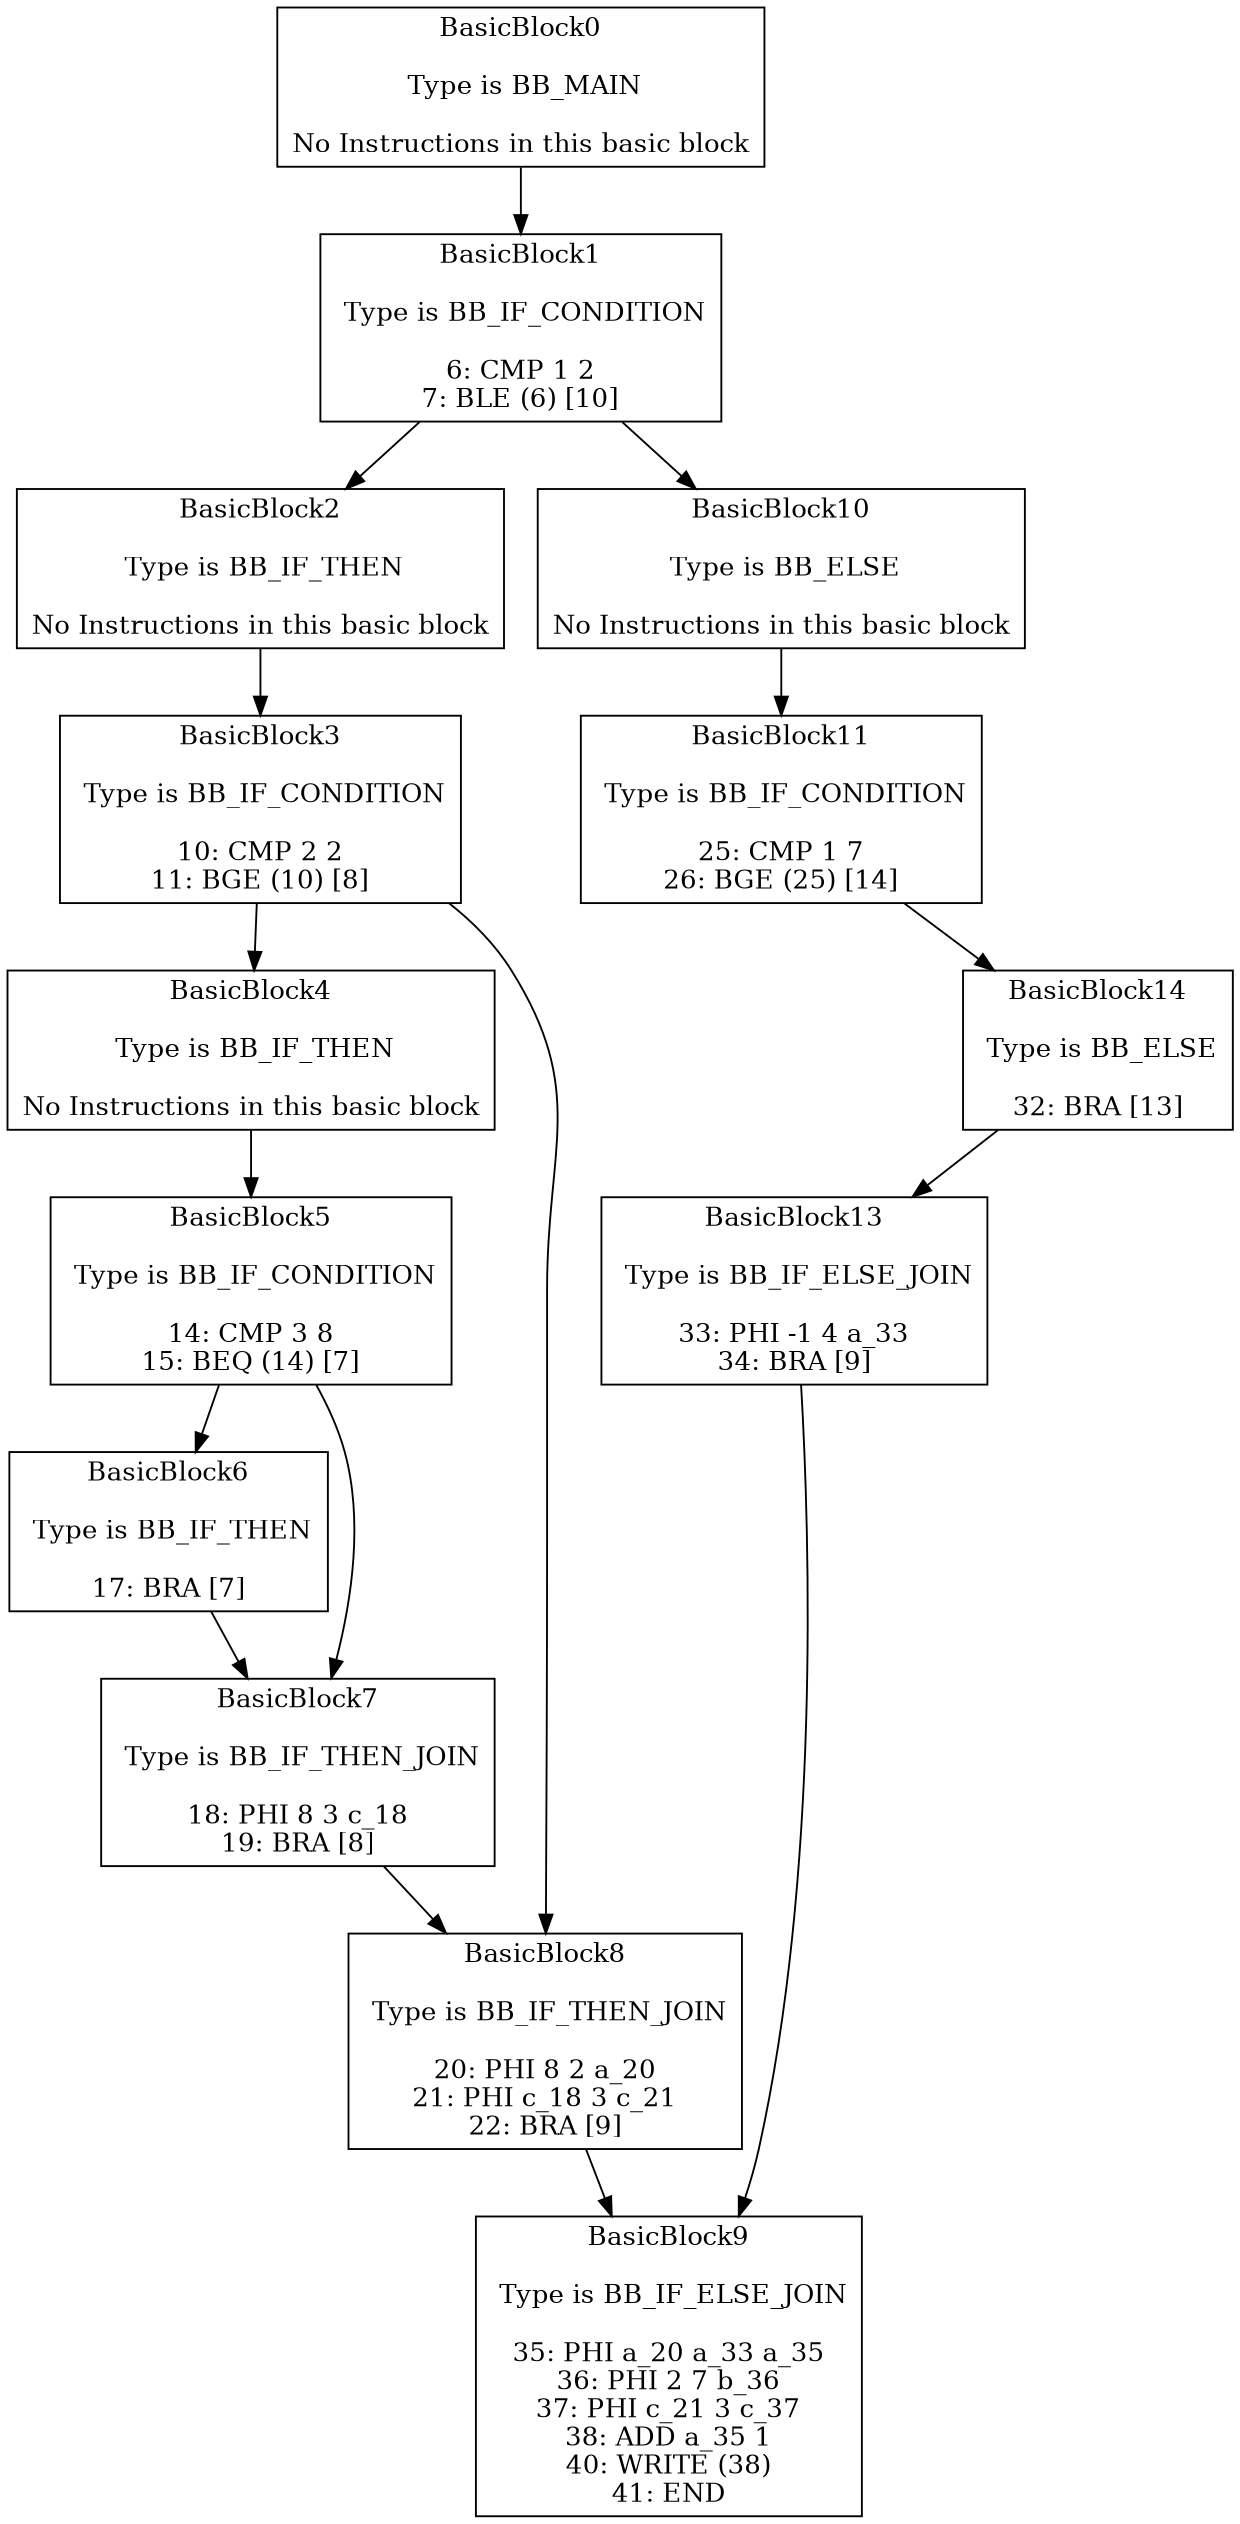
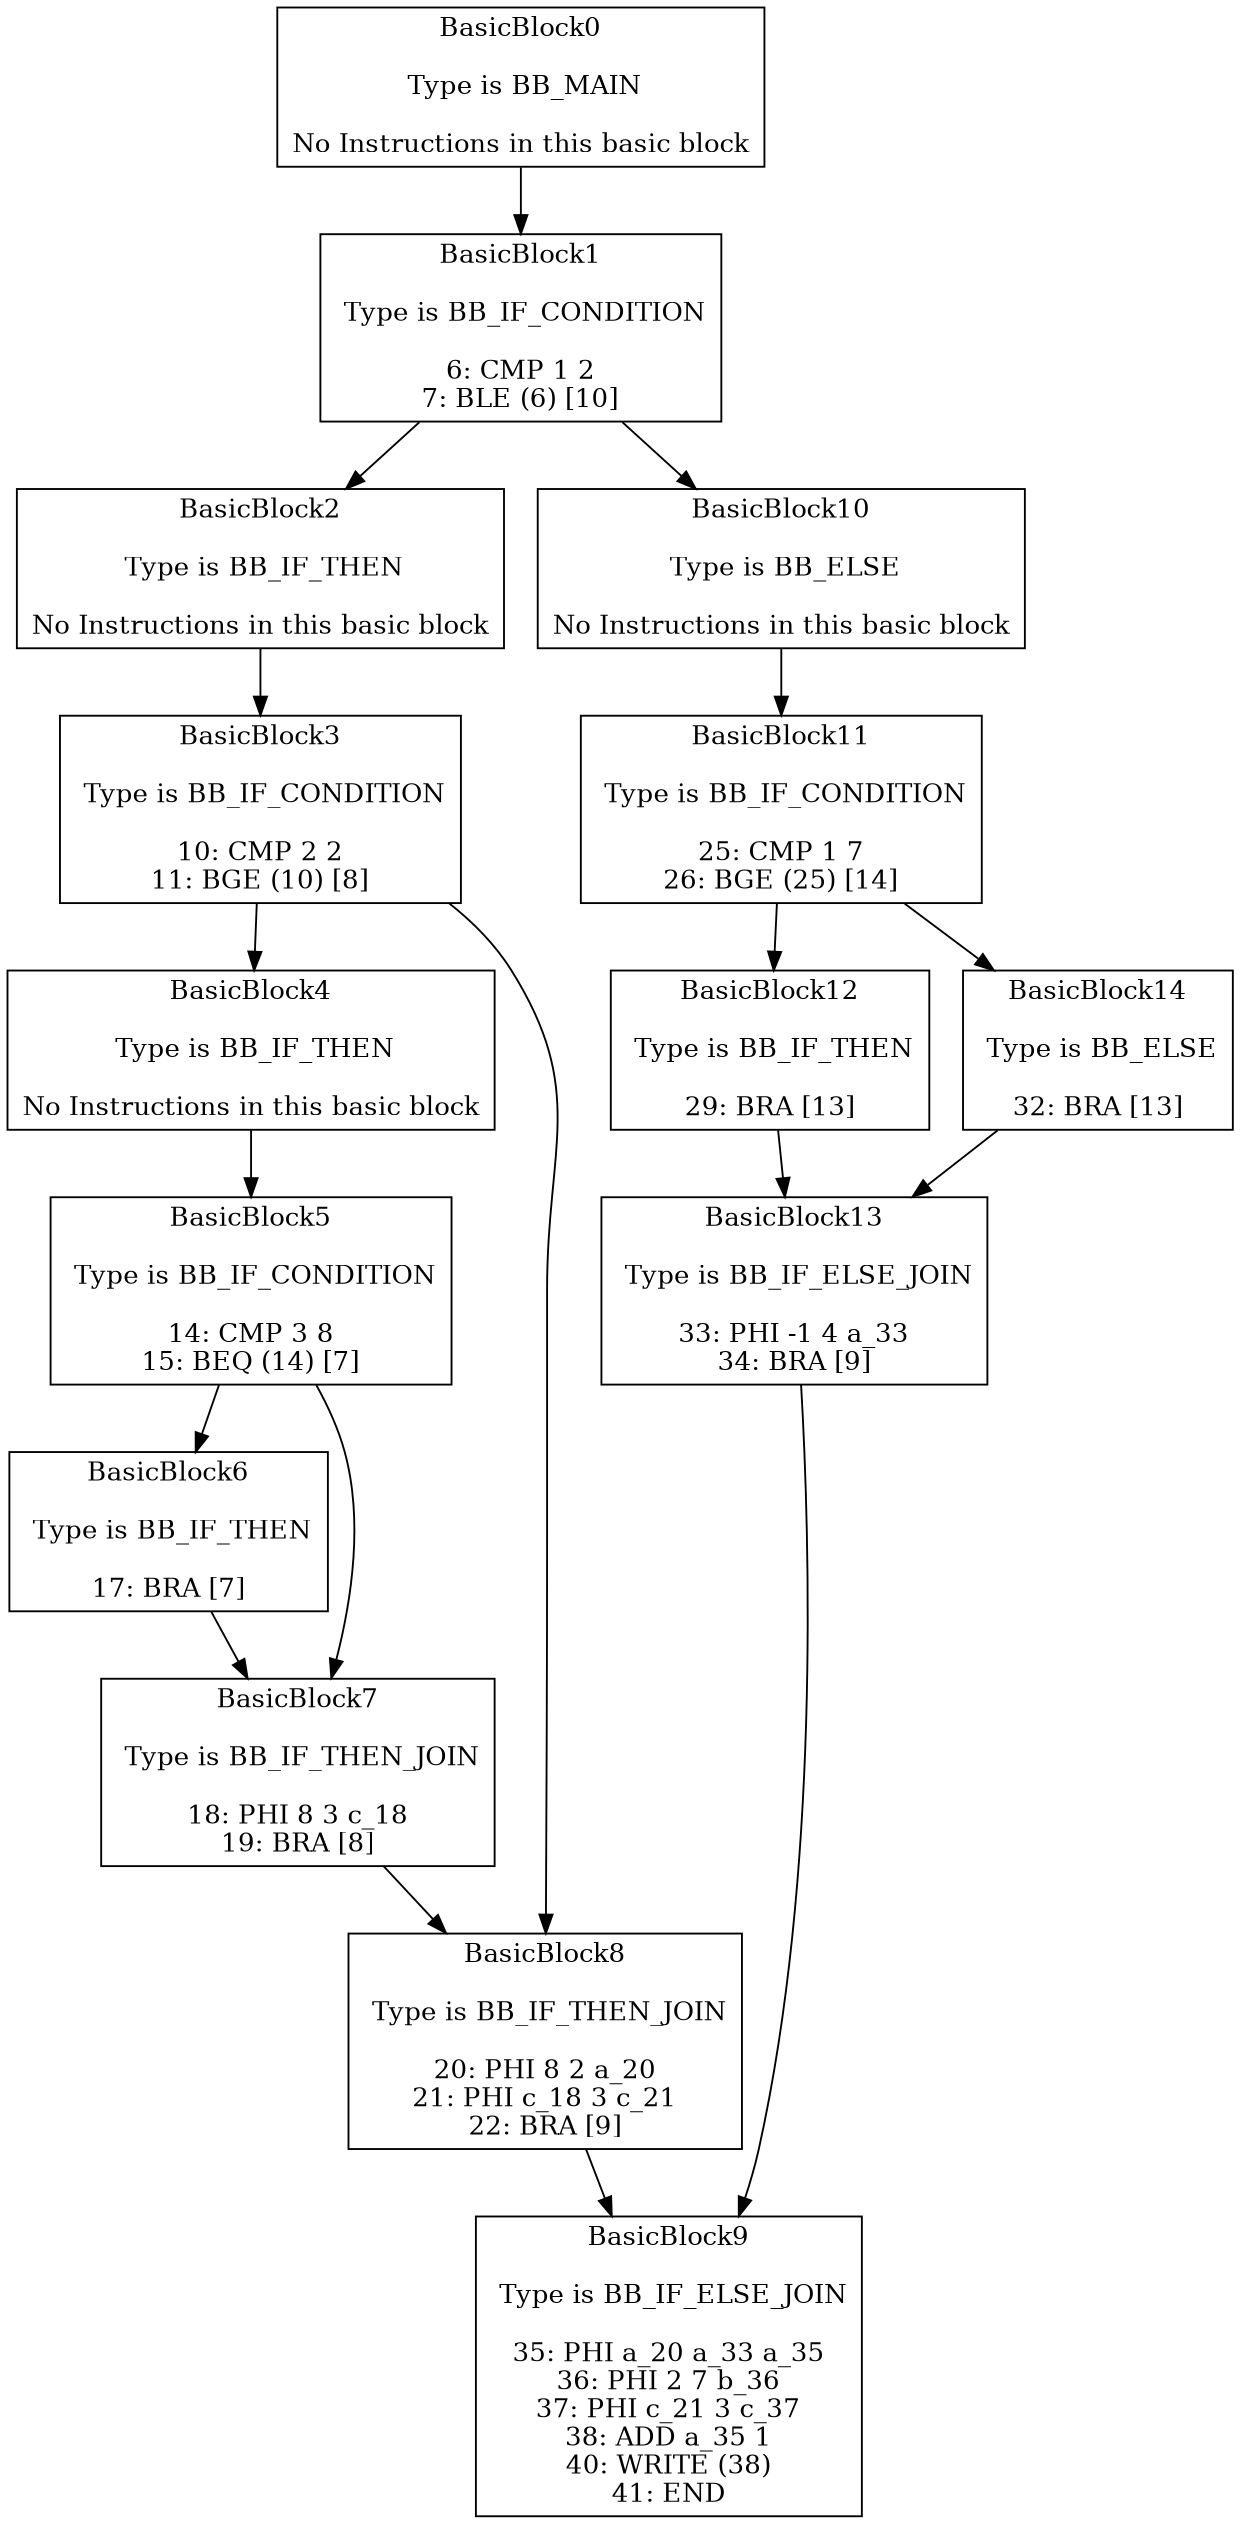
none -> (770, 1050)
